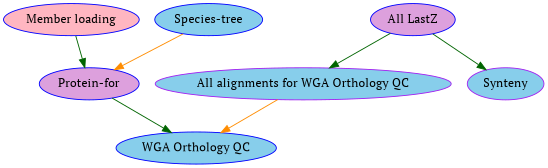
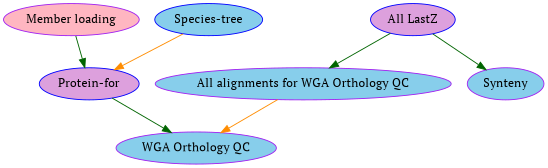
(71, 20) -> (71, 20)
(196, 148) -> (196, 148)
